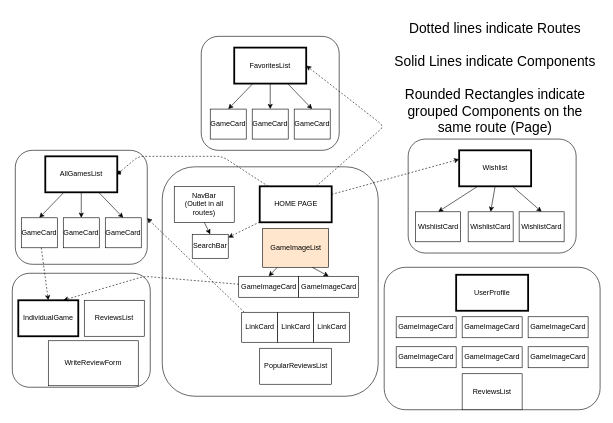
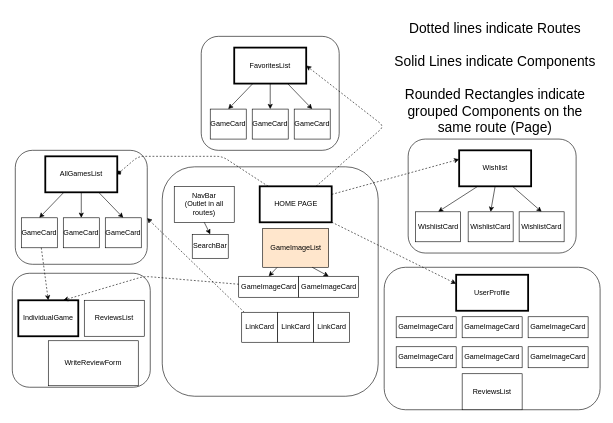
(244, 230) -> (435, 273)
(296, 366) -> none
